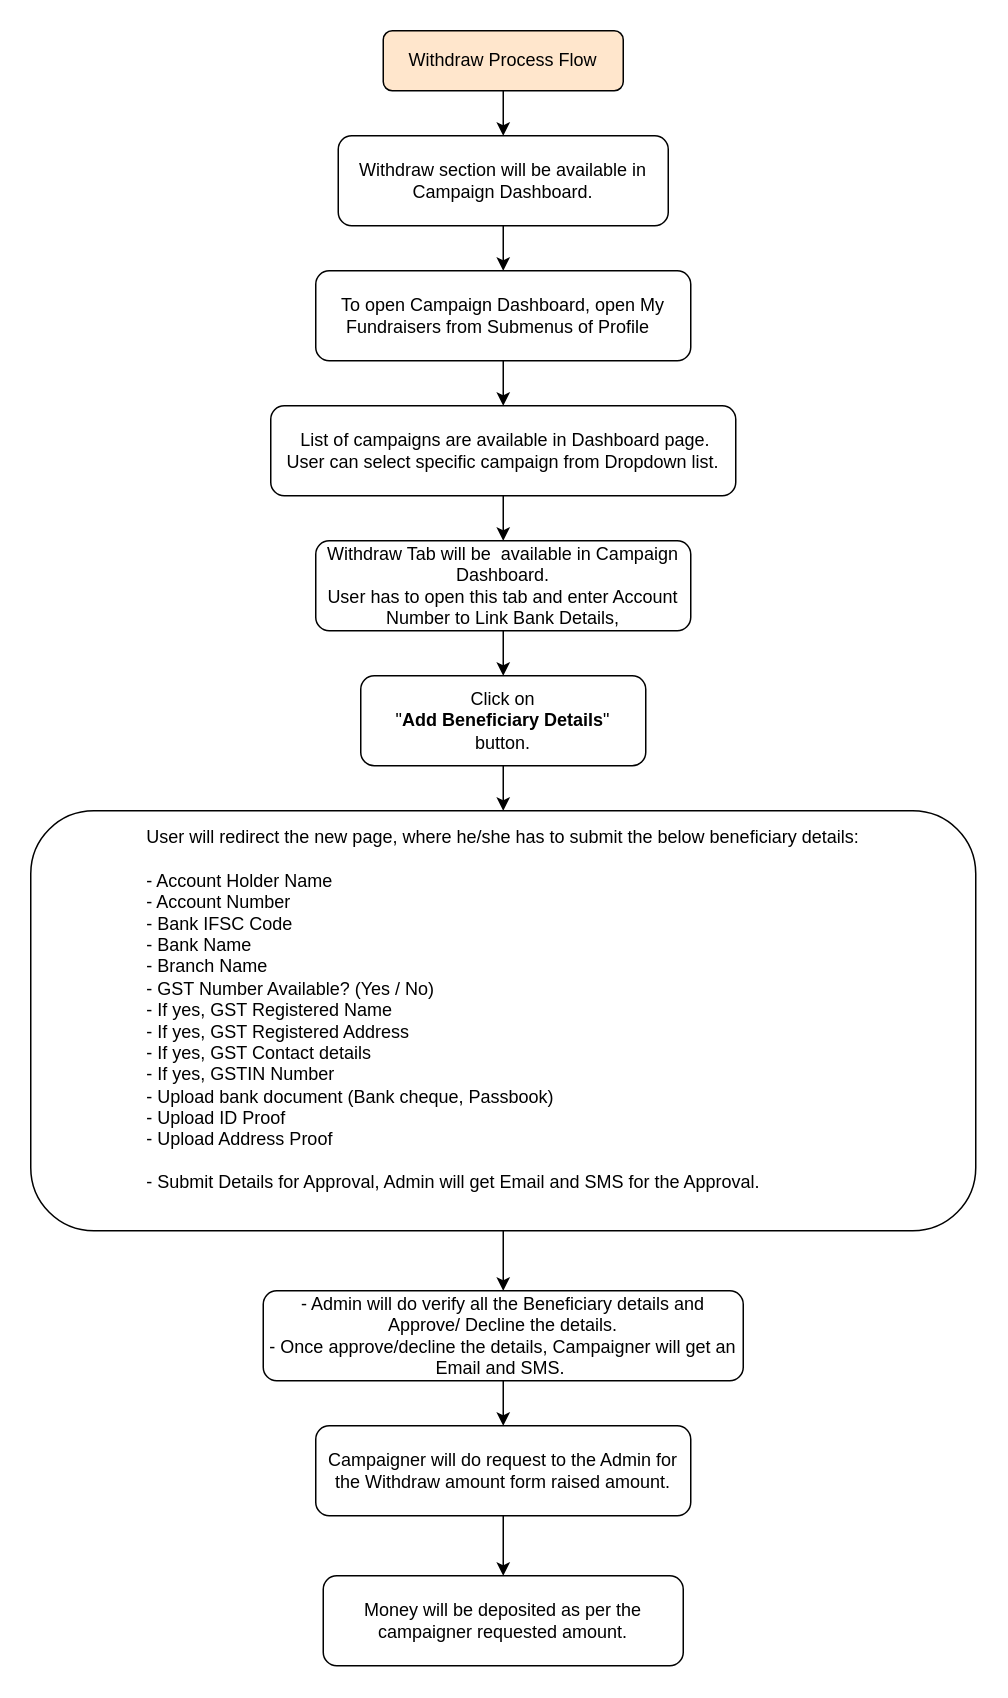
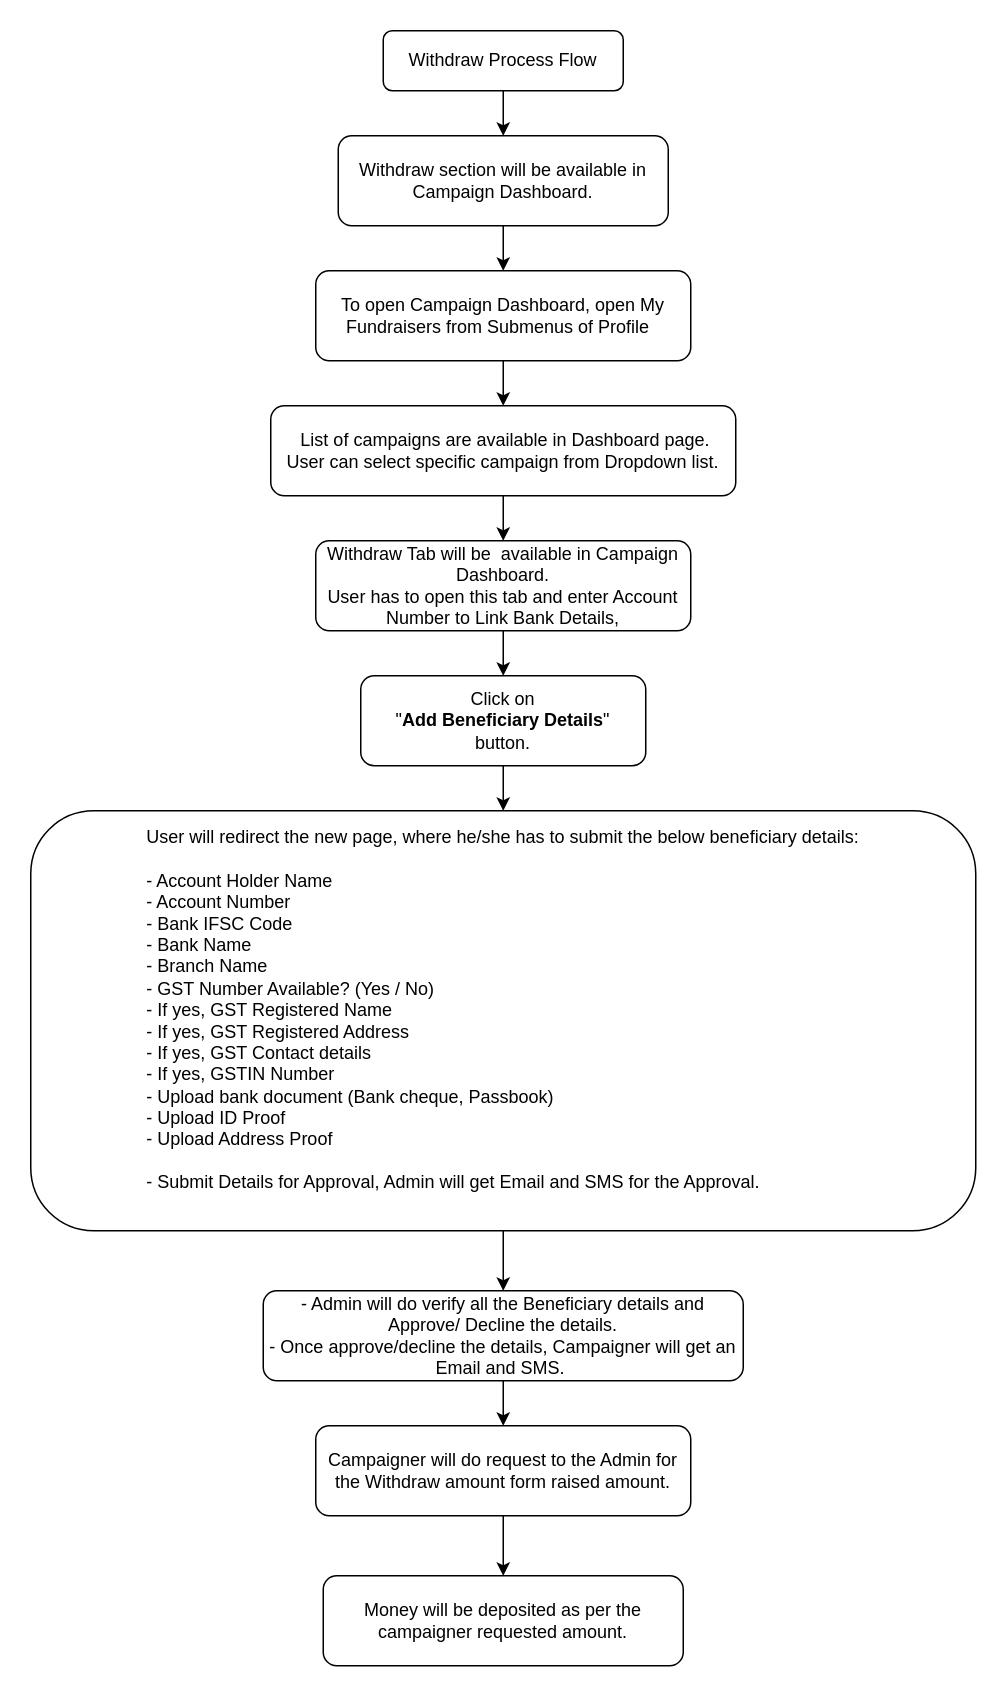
(503, 61) -> (503, 61)
